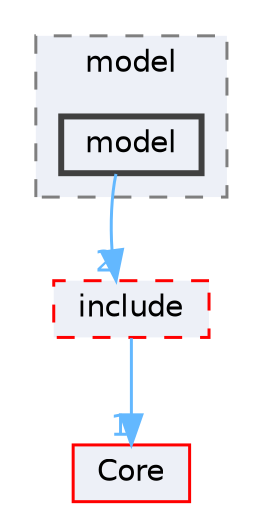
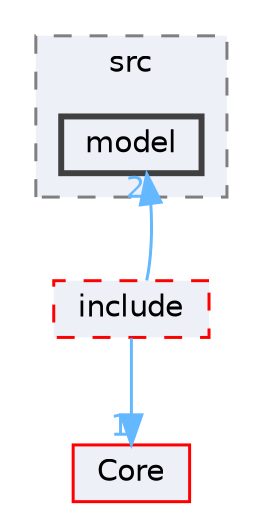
(131, 64) -> (131, 64)
(111, 216) -> (151, 242)
